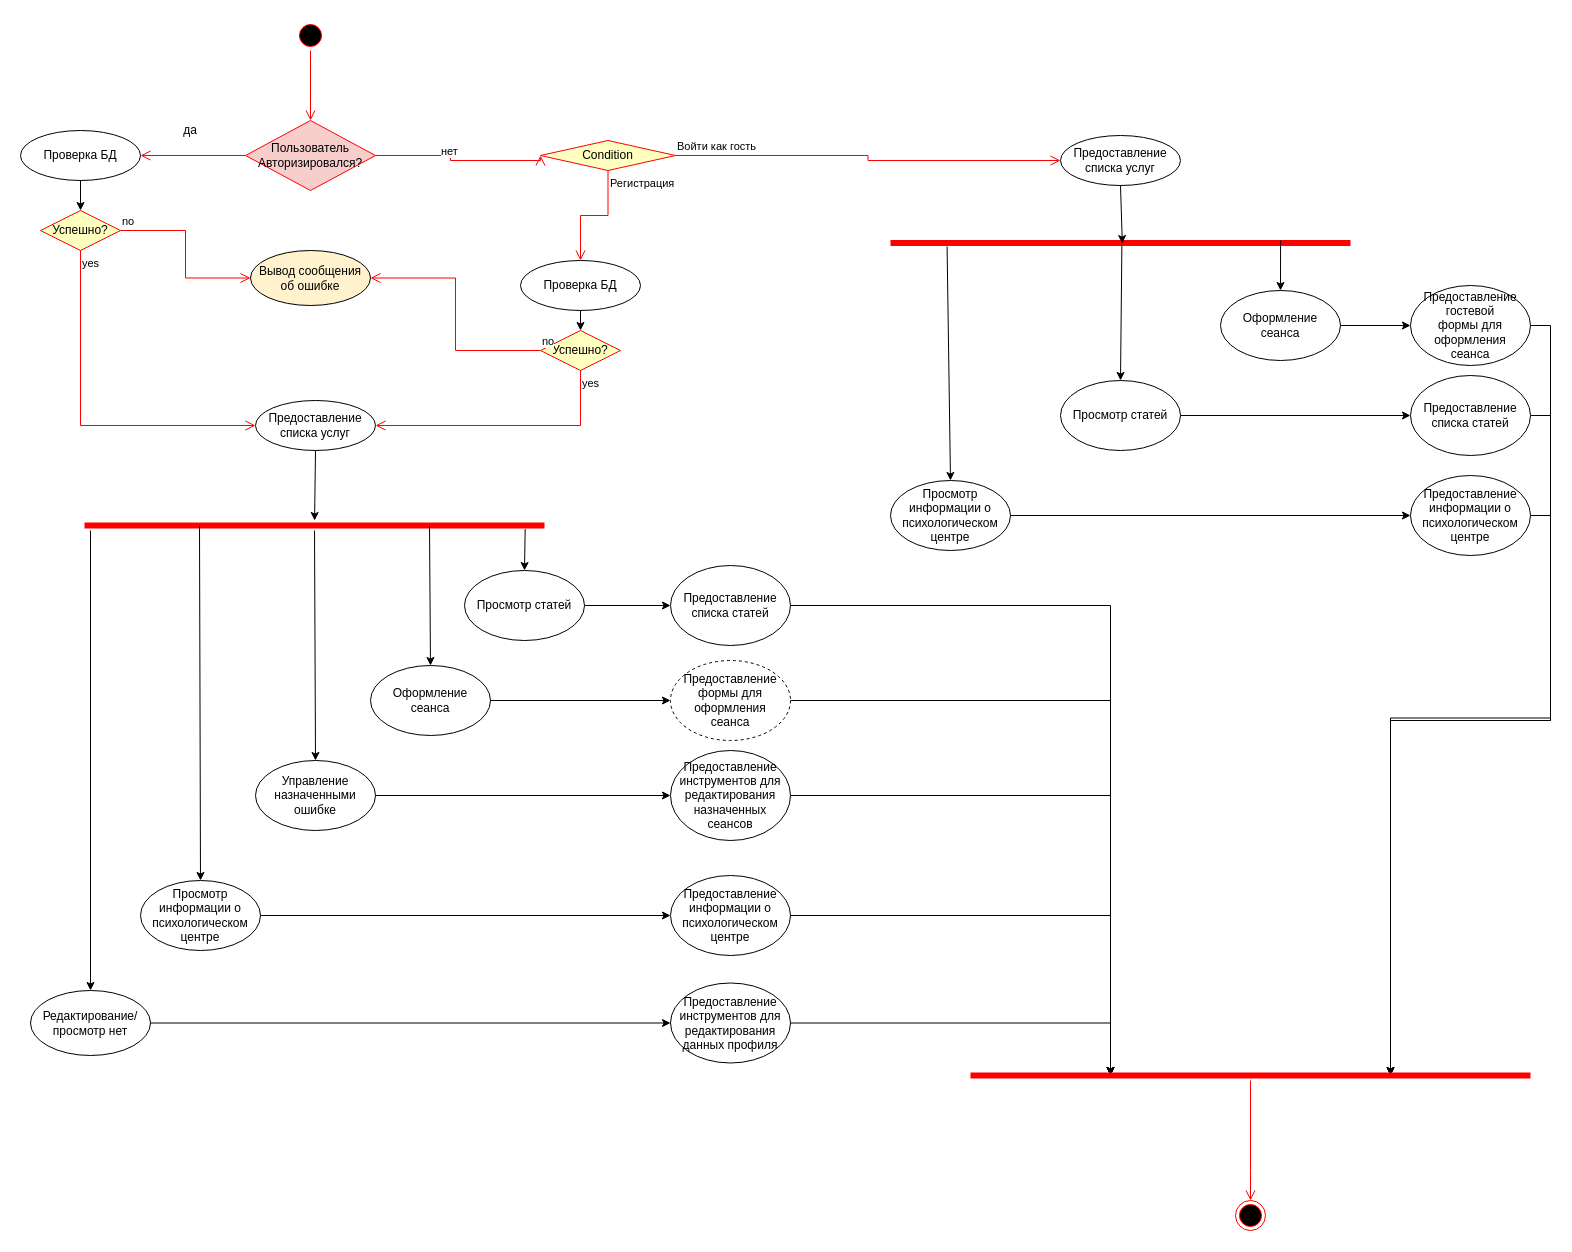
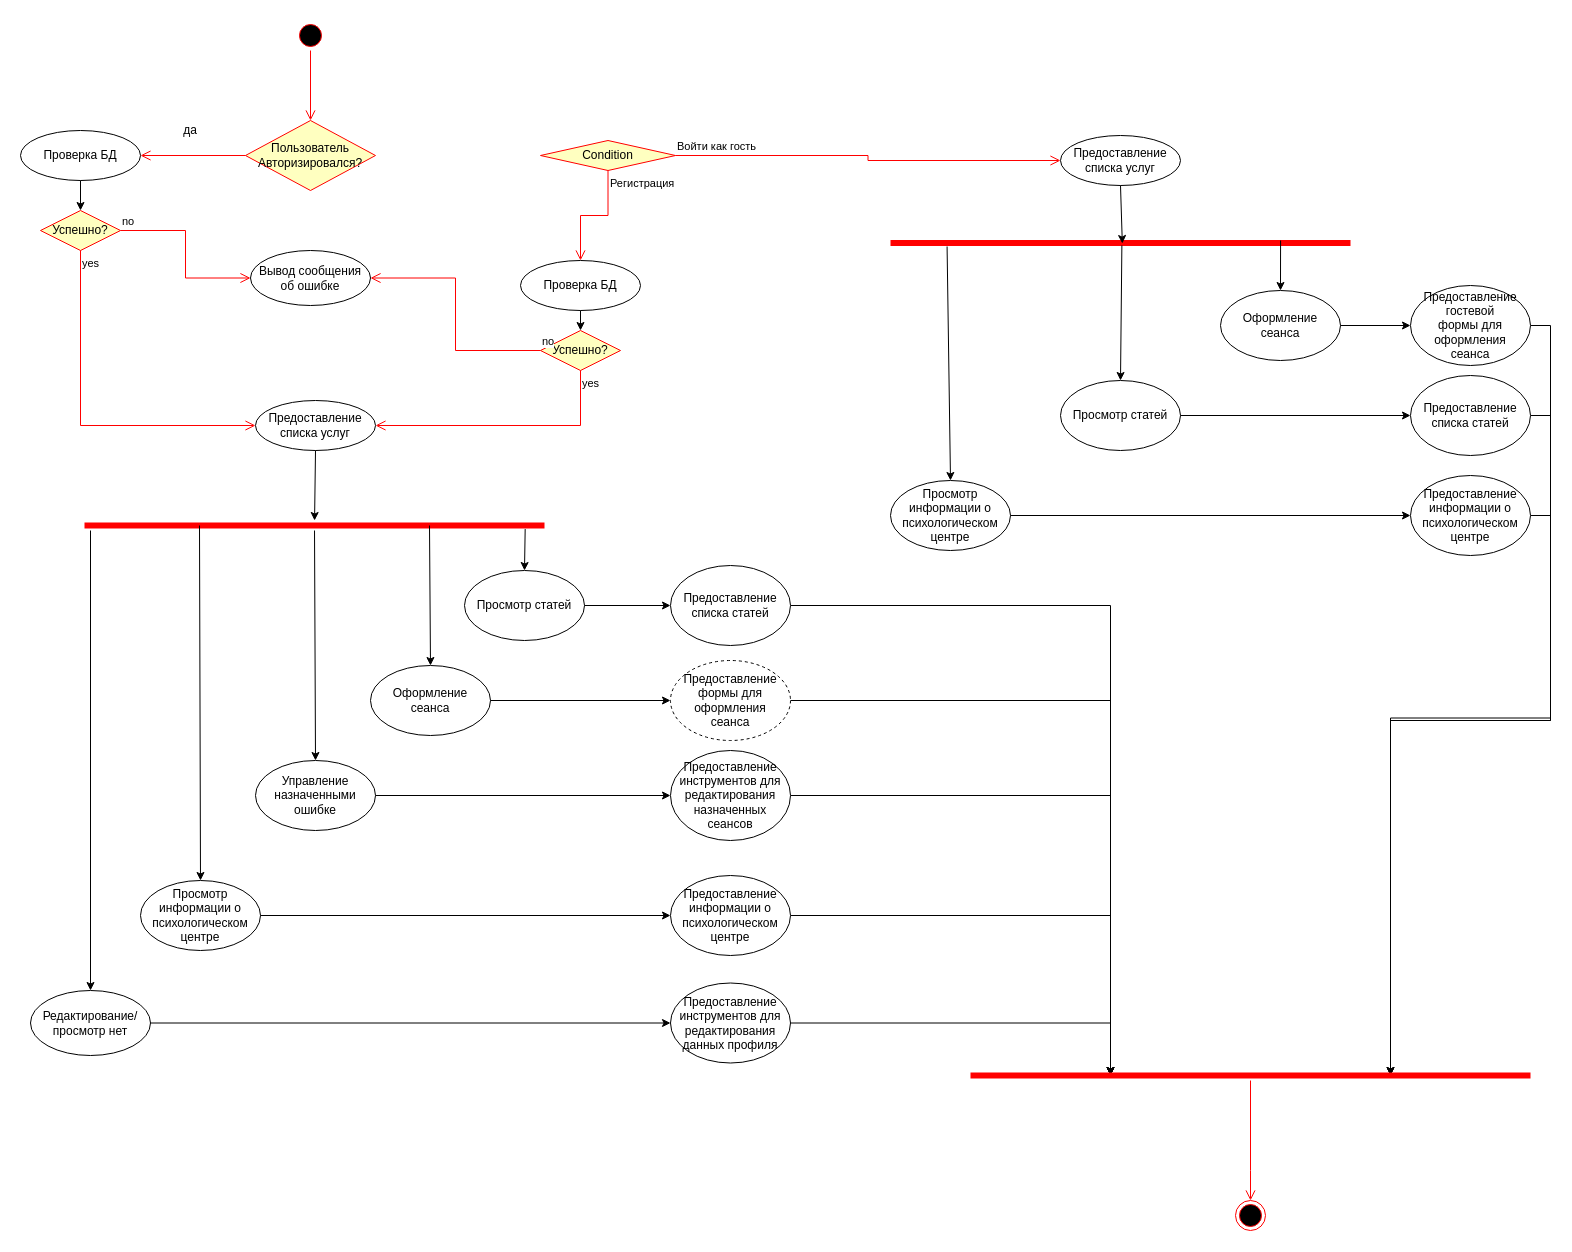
(311, 156) -> (311, 156)
(457, 161) -> none
(311, 278) -> (311, 278)
